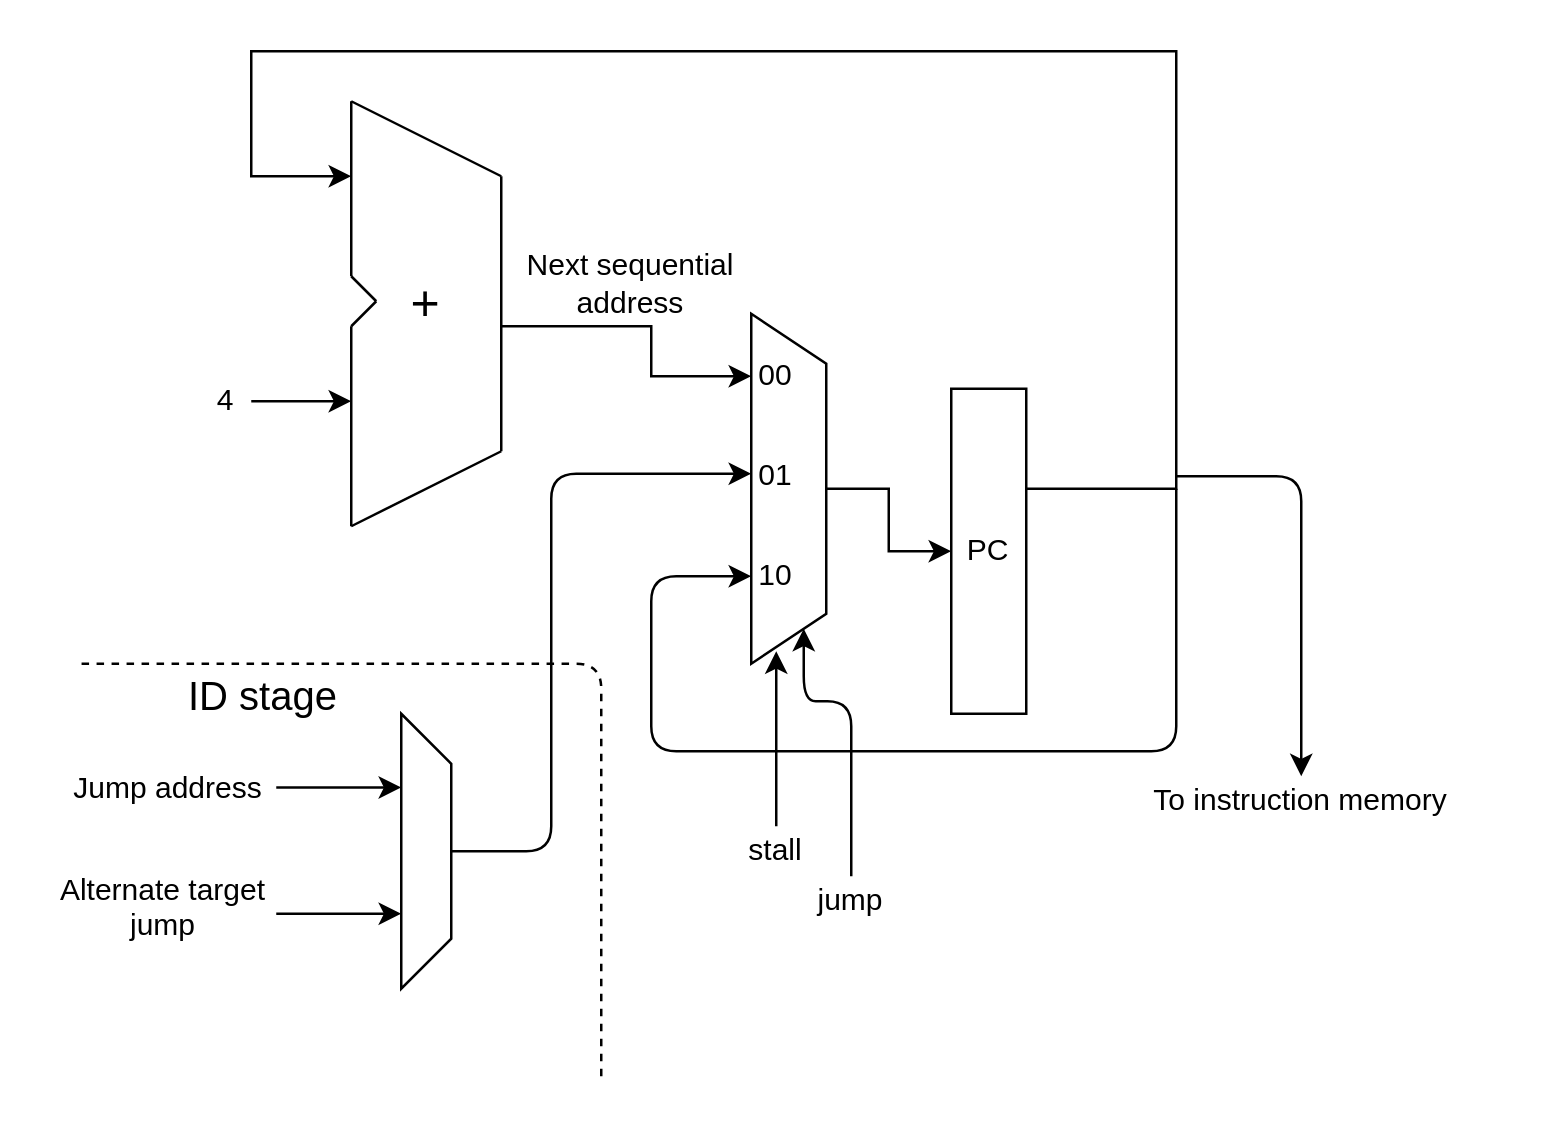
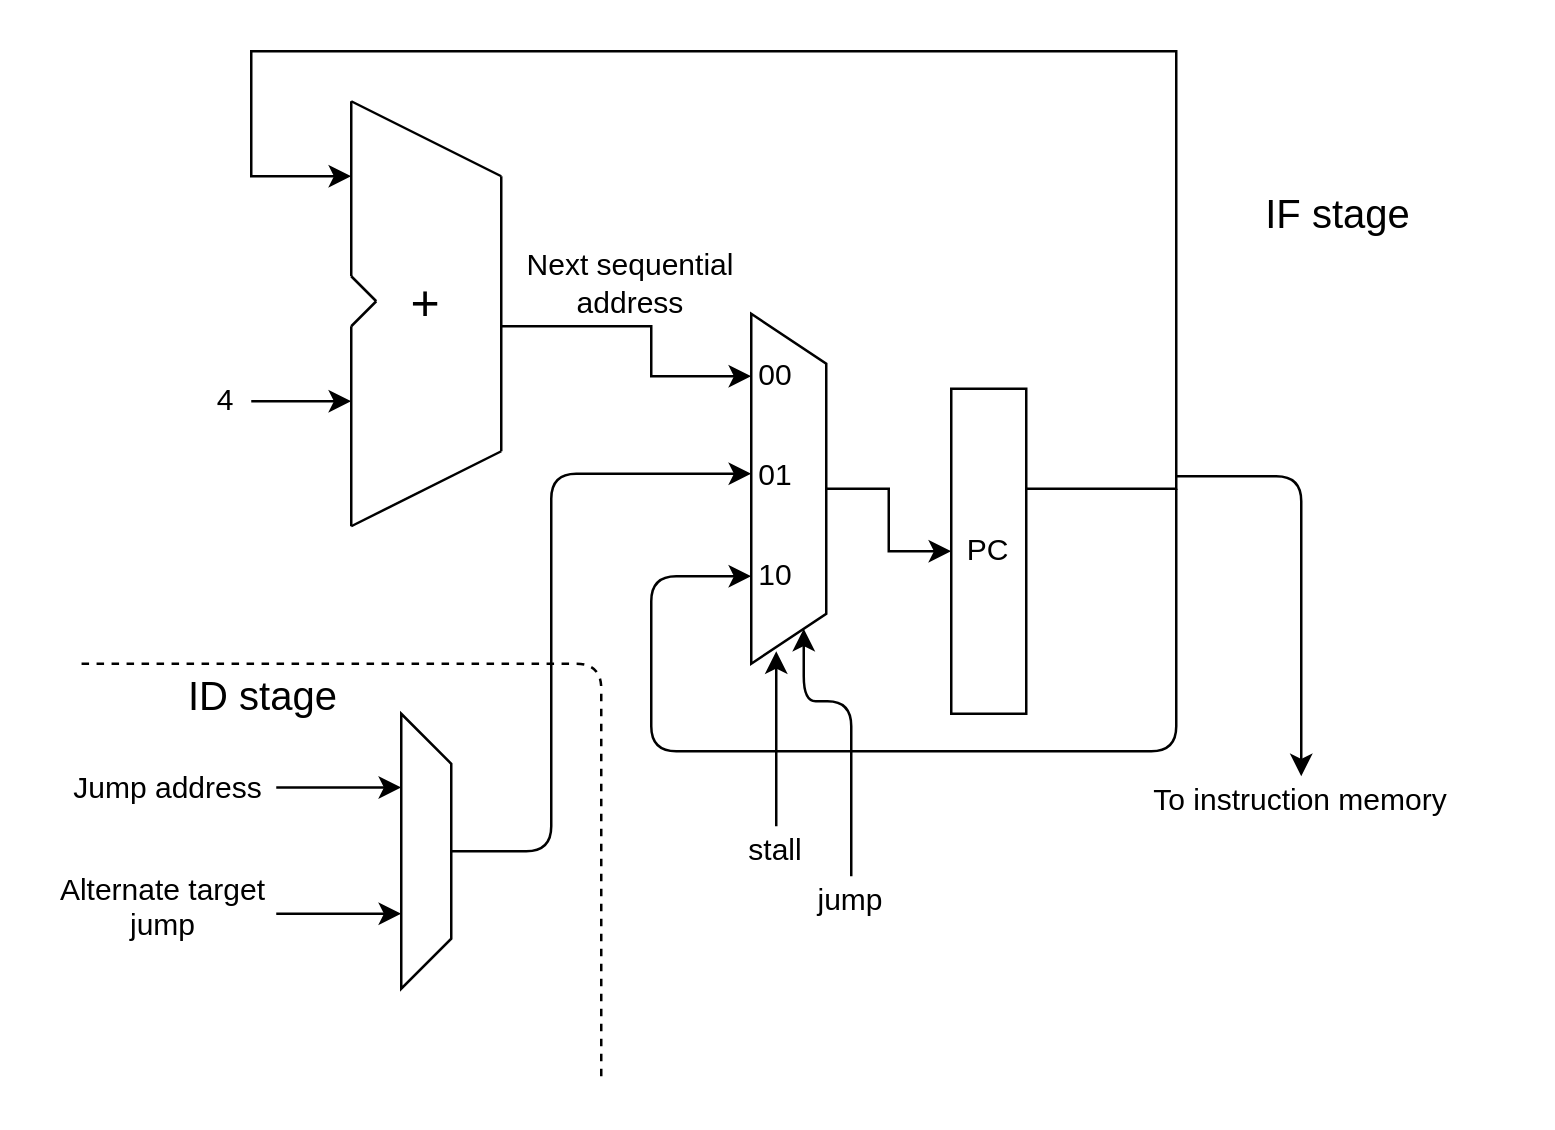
none -> (1339, 214)
